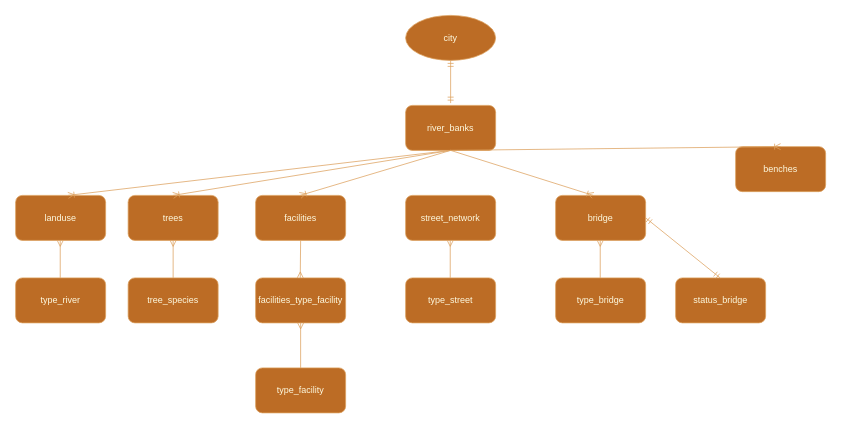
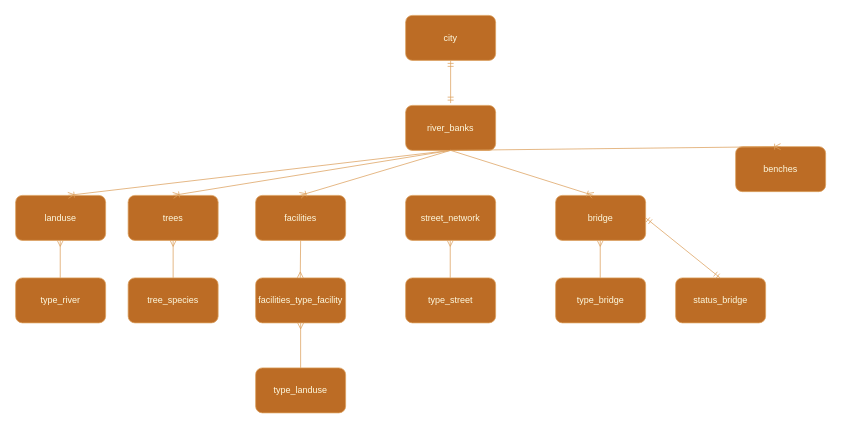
(450, 38) -> (450, 38)
(300, 390) -> (300, 390)
